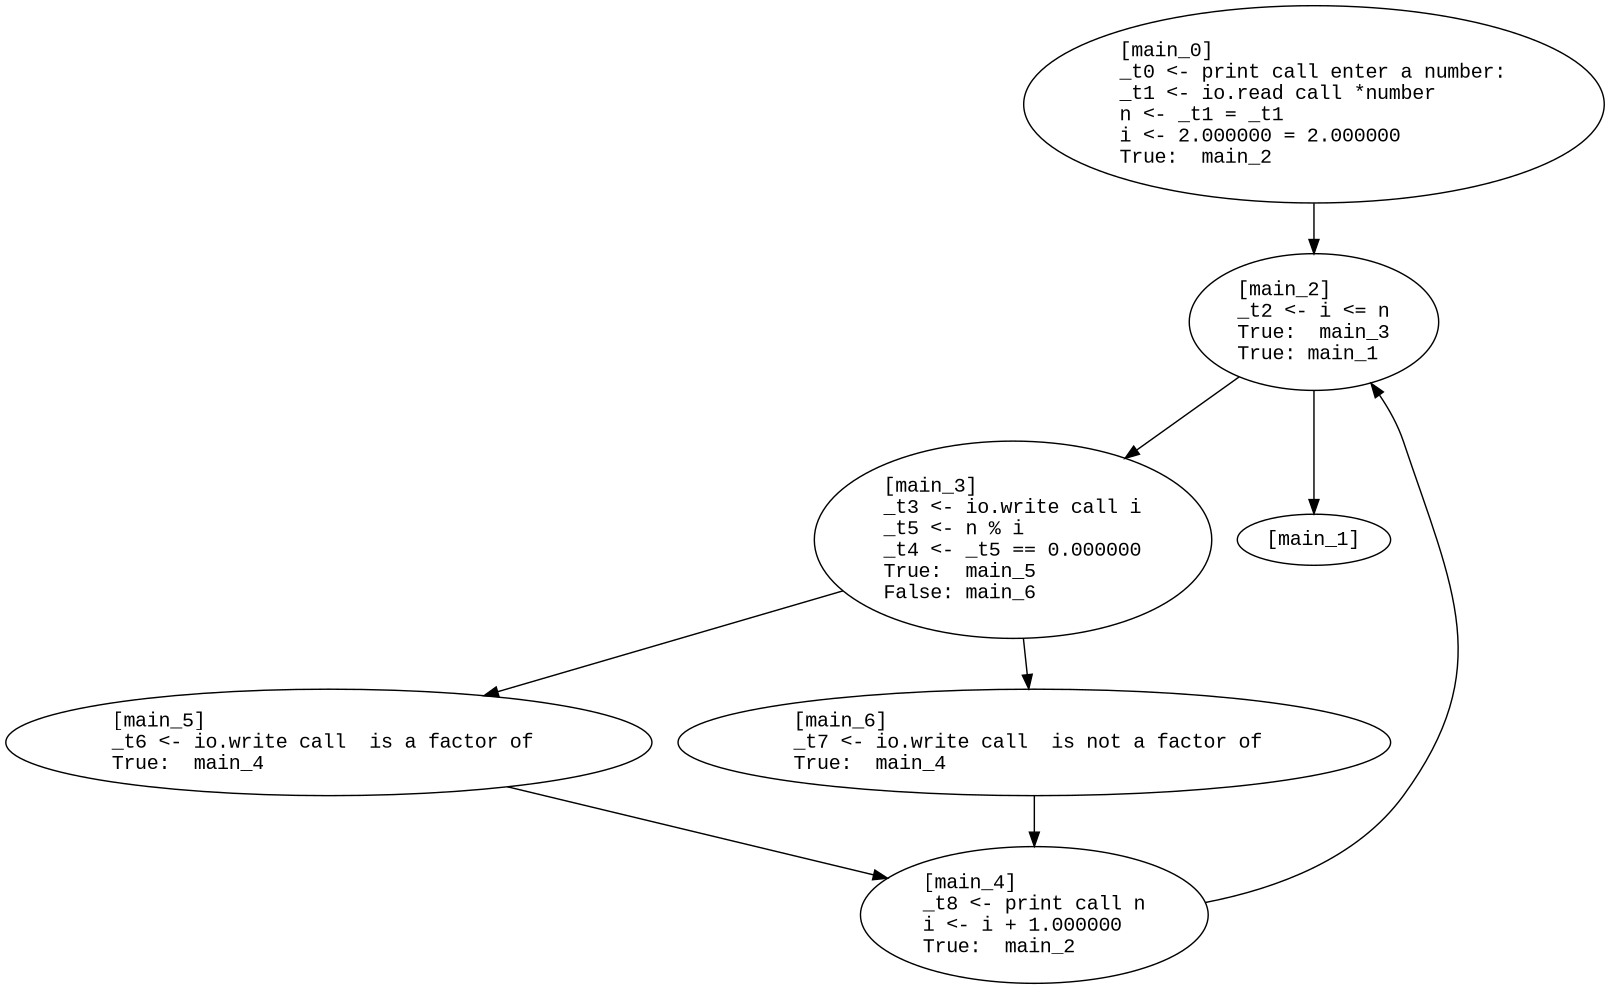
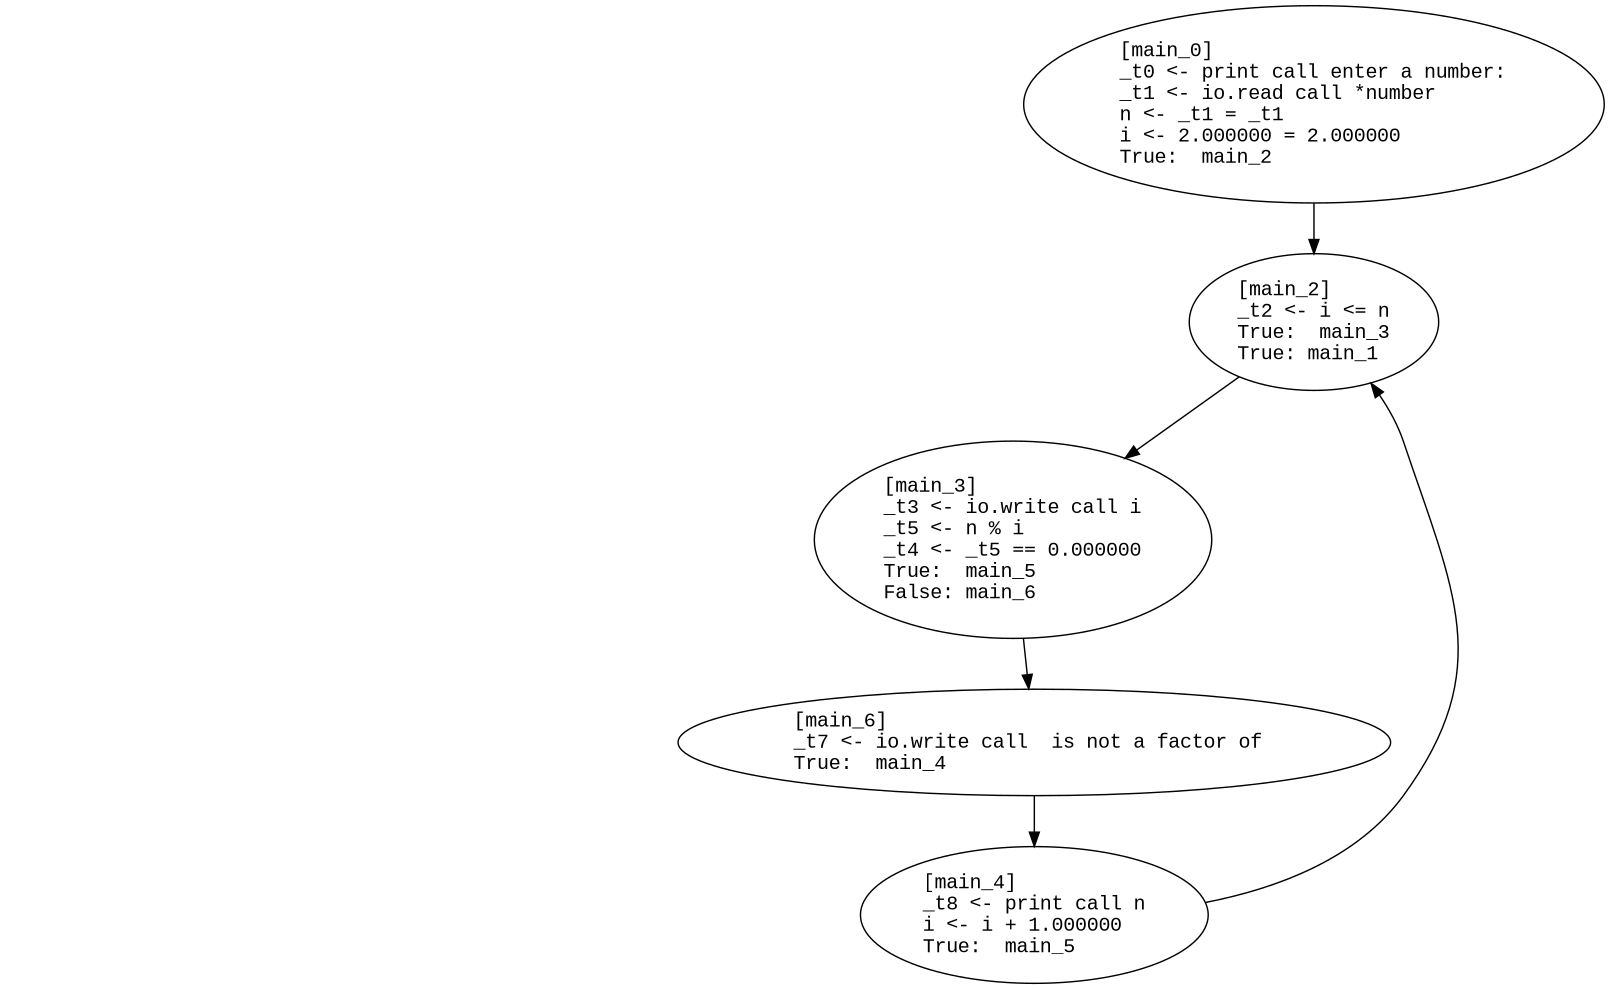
(1314, 540) -> none
(329, 742) -> none
(1034, 915) -> (1034, 915)
